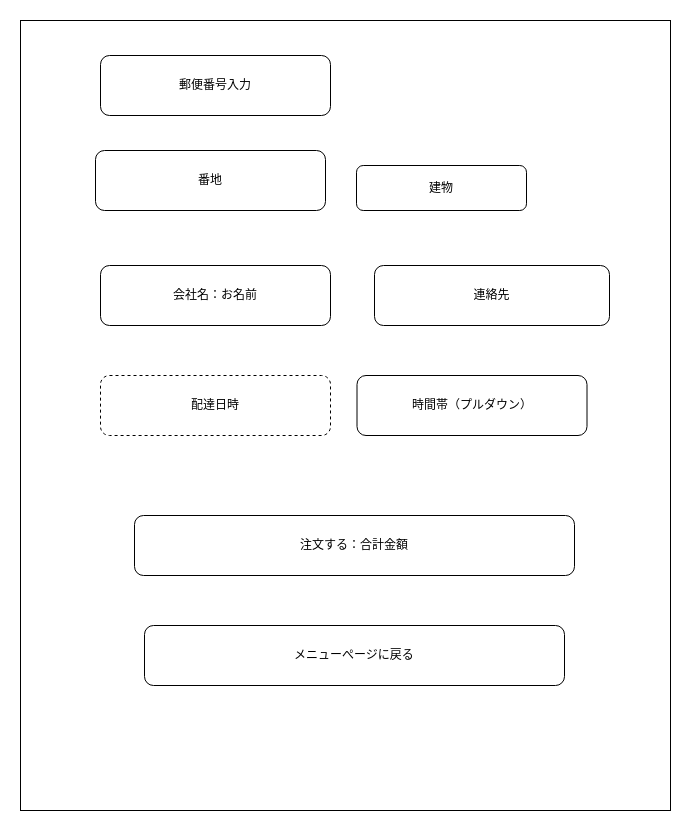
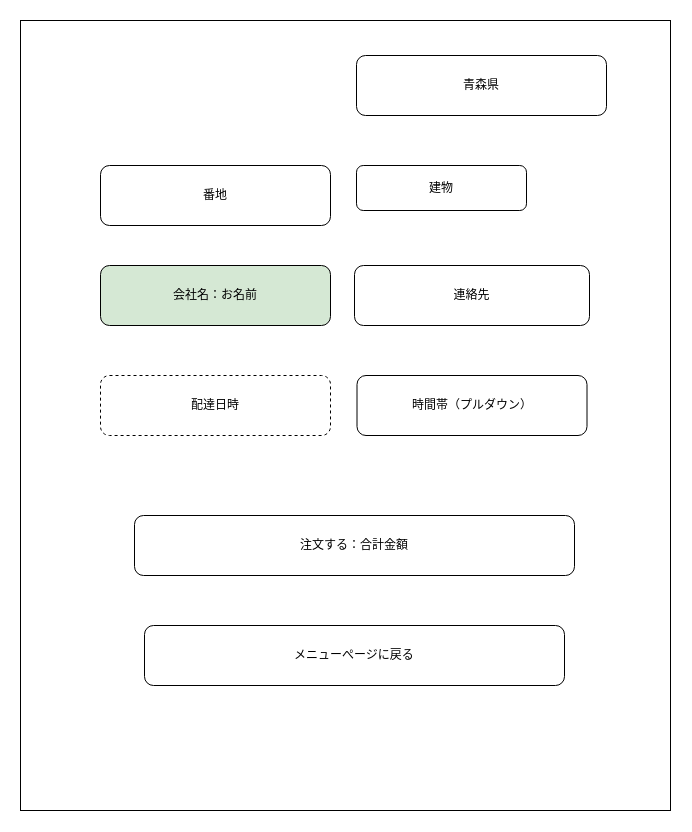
(216, 86) -> none
none -> (482, 86)
(211, 181) -> (216, 196)
(216, 296) -> (216, 296)
(492, 296) -> (472, 296)
